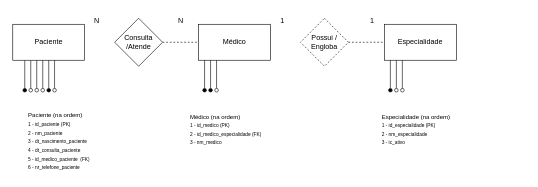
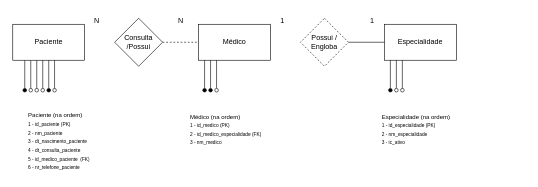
(138, 42) -> (138, 42)
(366, 42) -> (366, 42)
